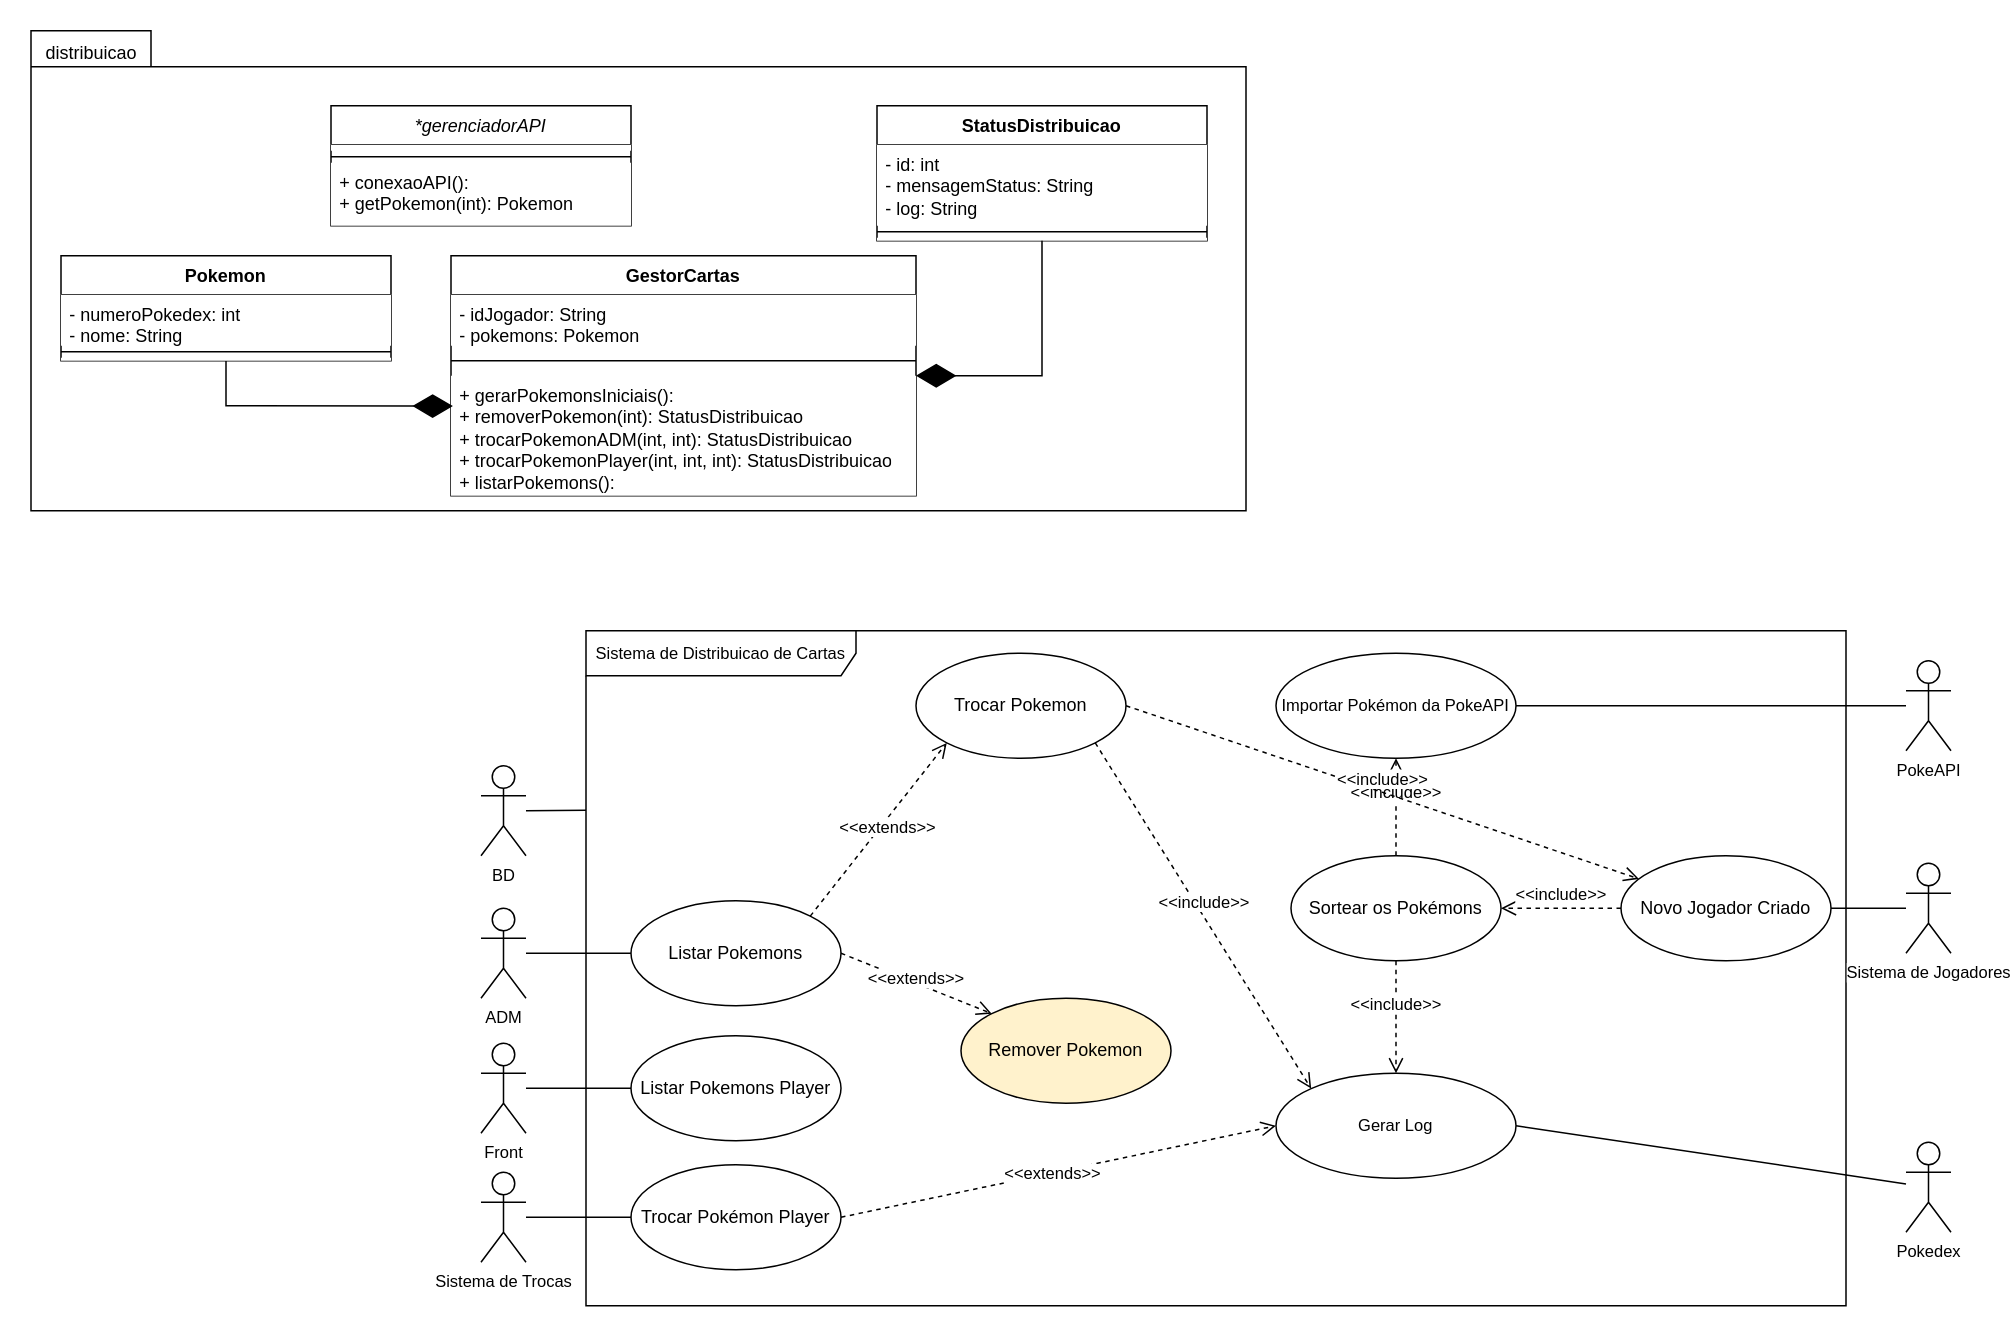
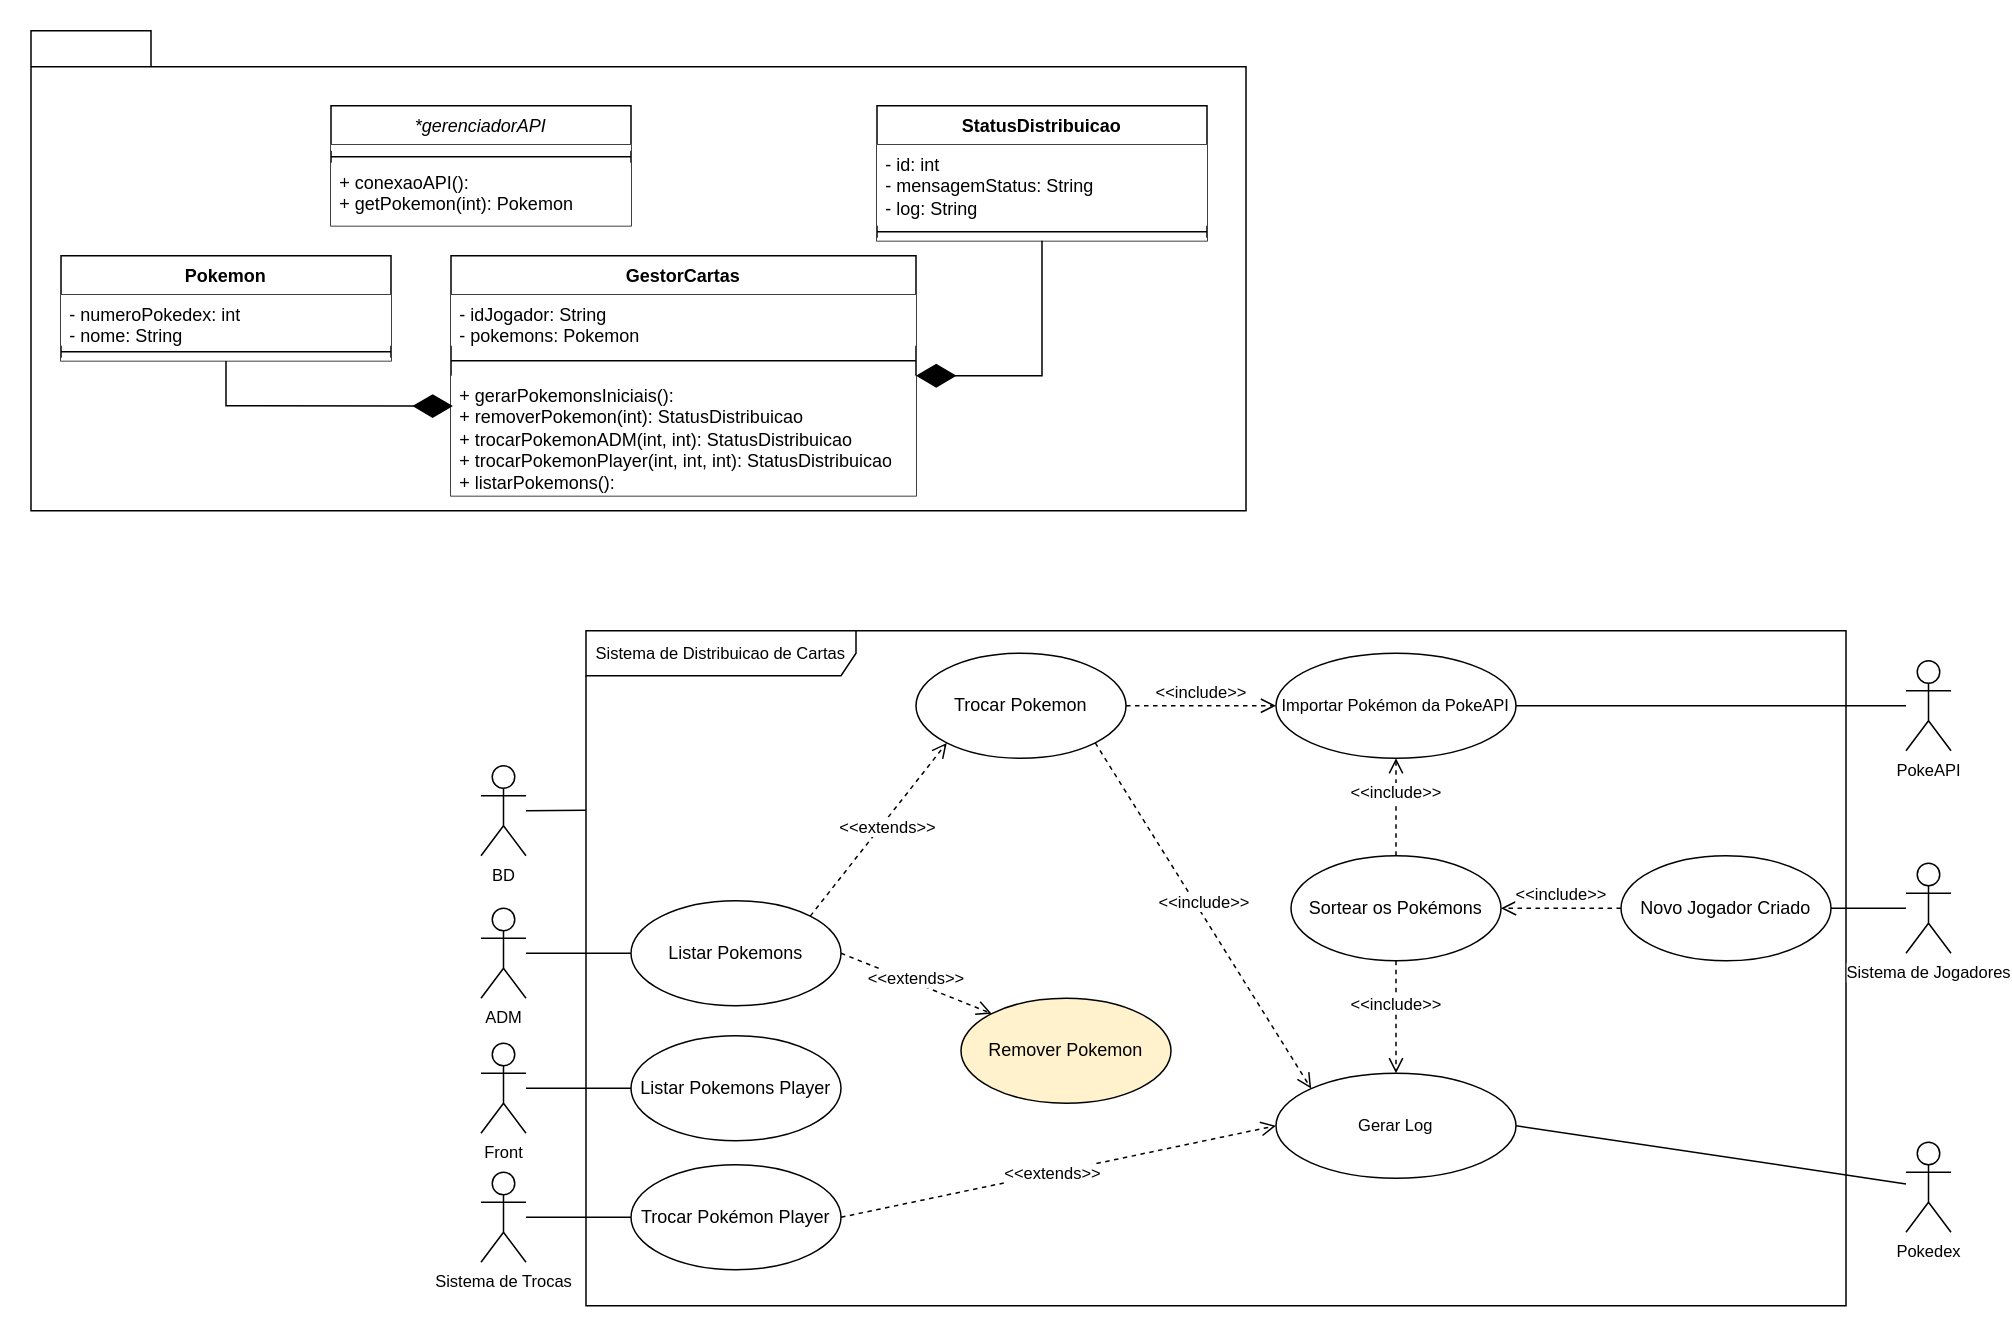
(91, 53) -> none
(1381, 792) -> (1199, 706)
